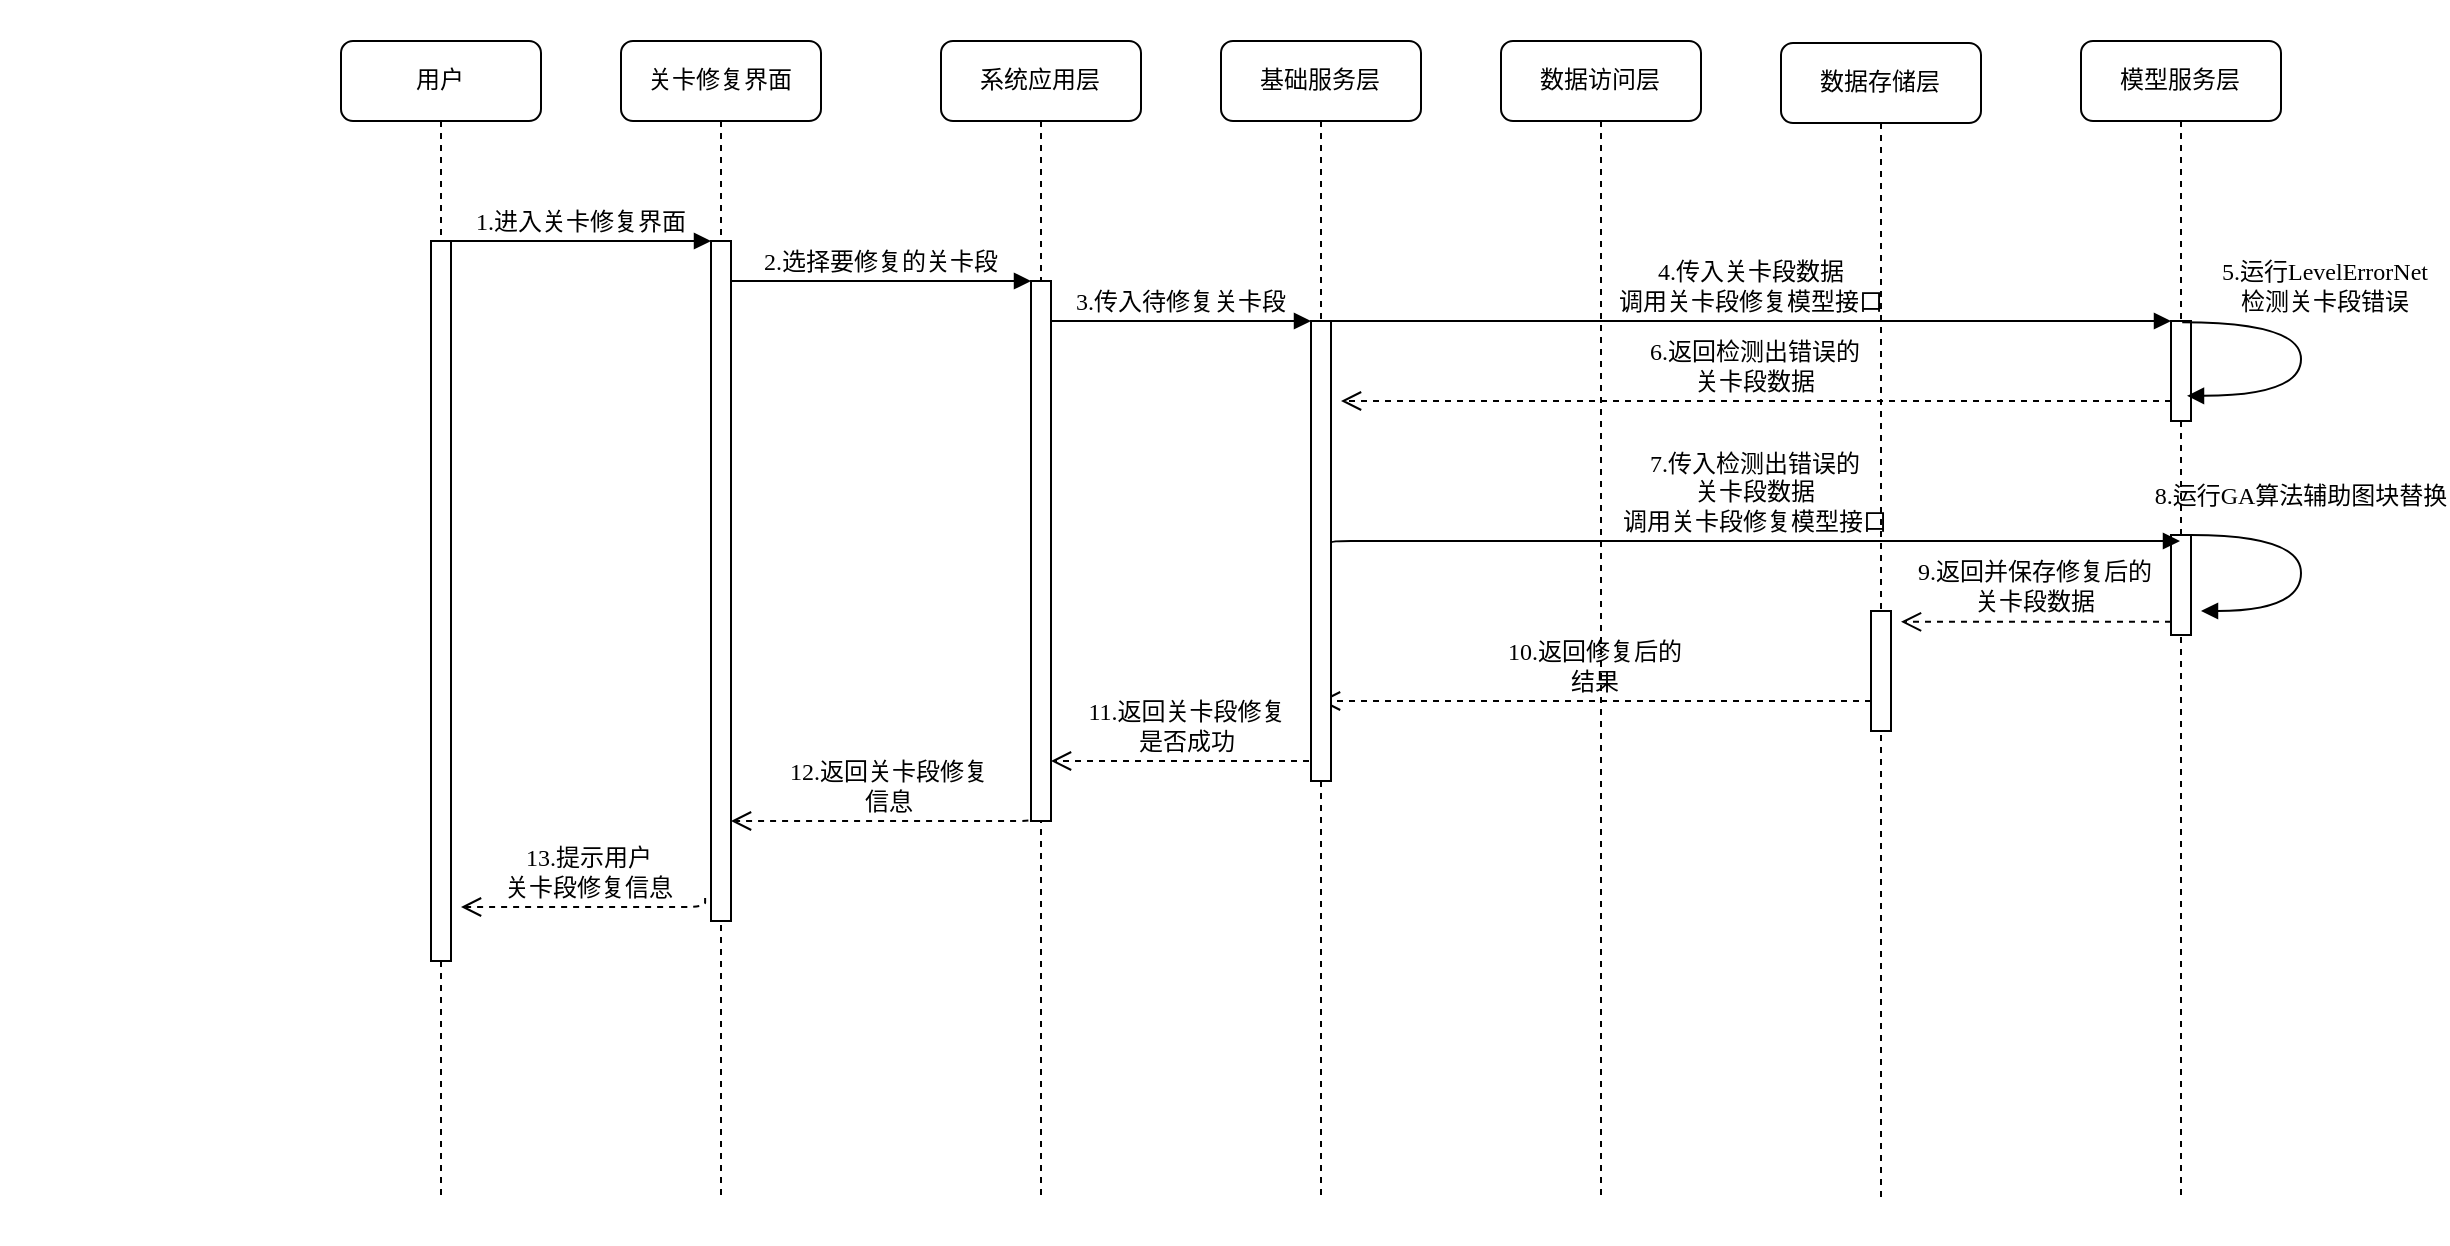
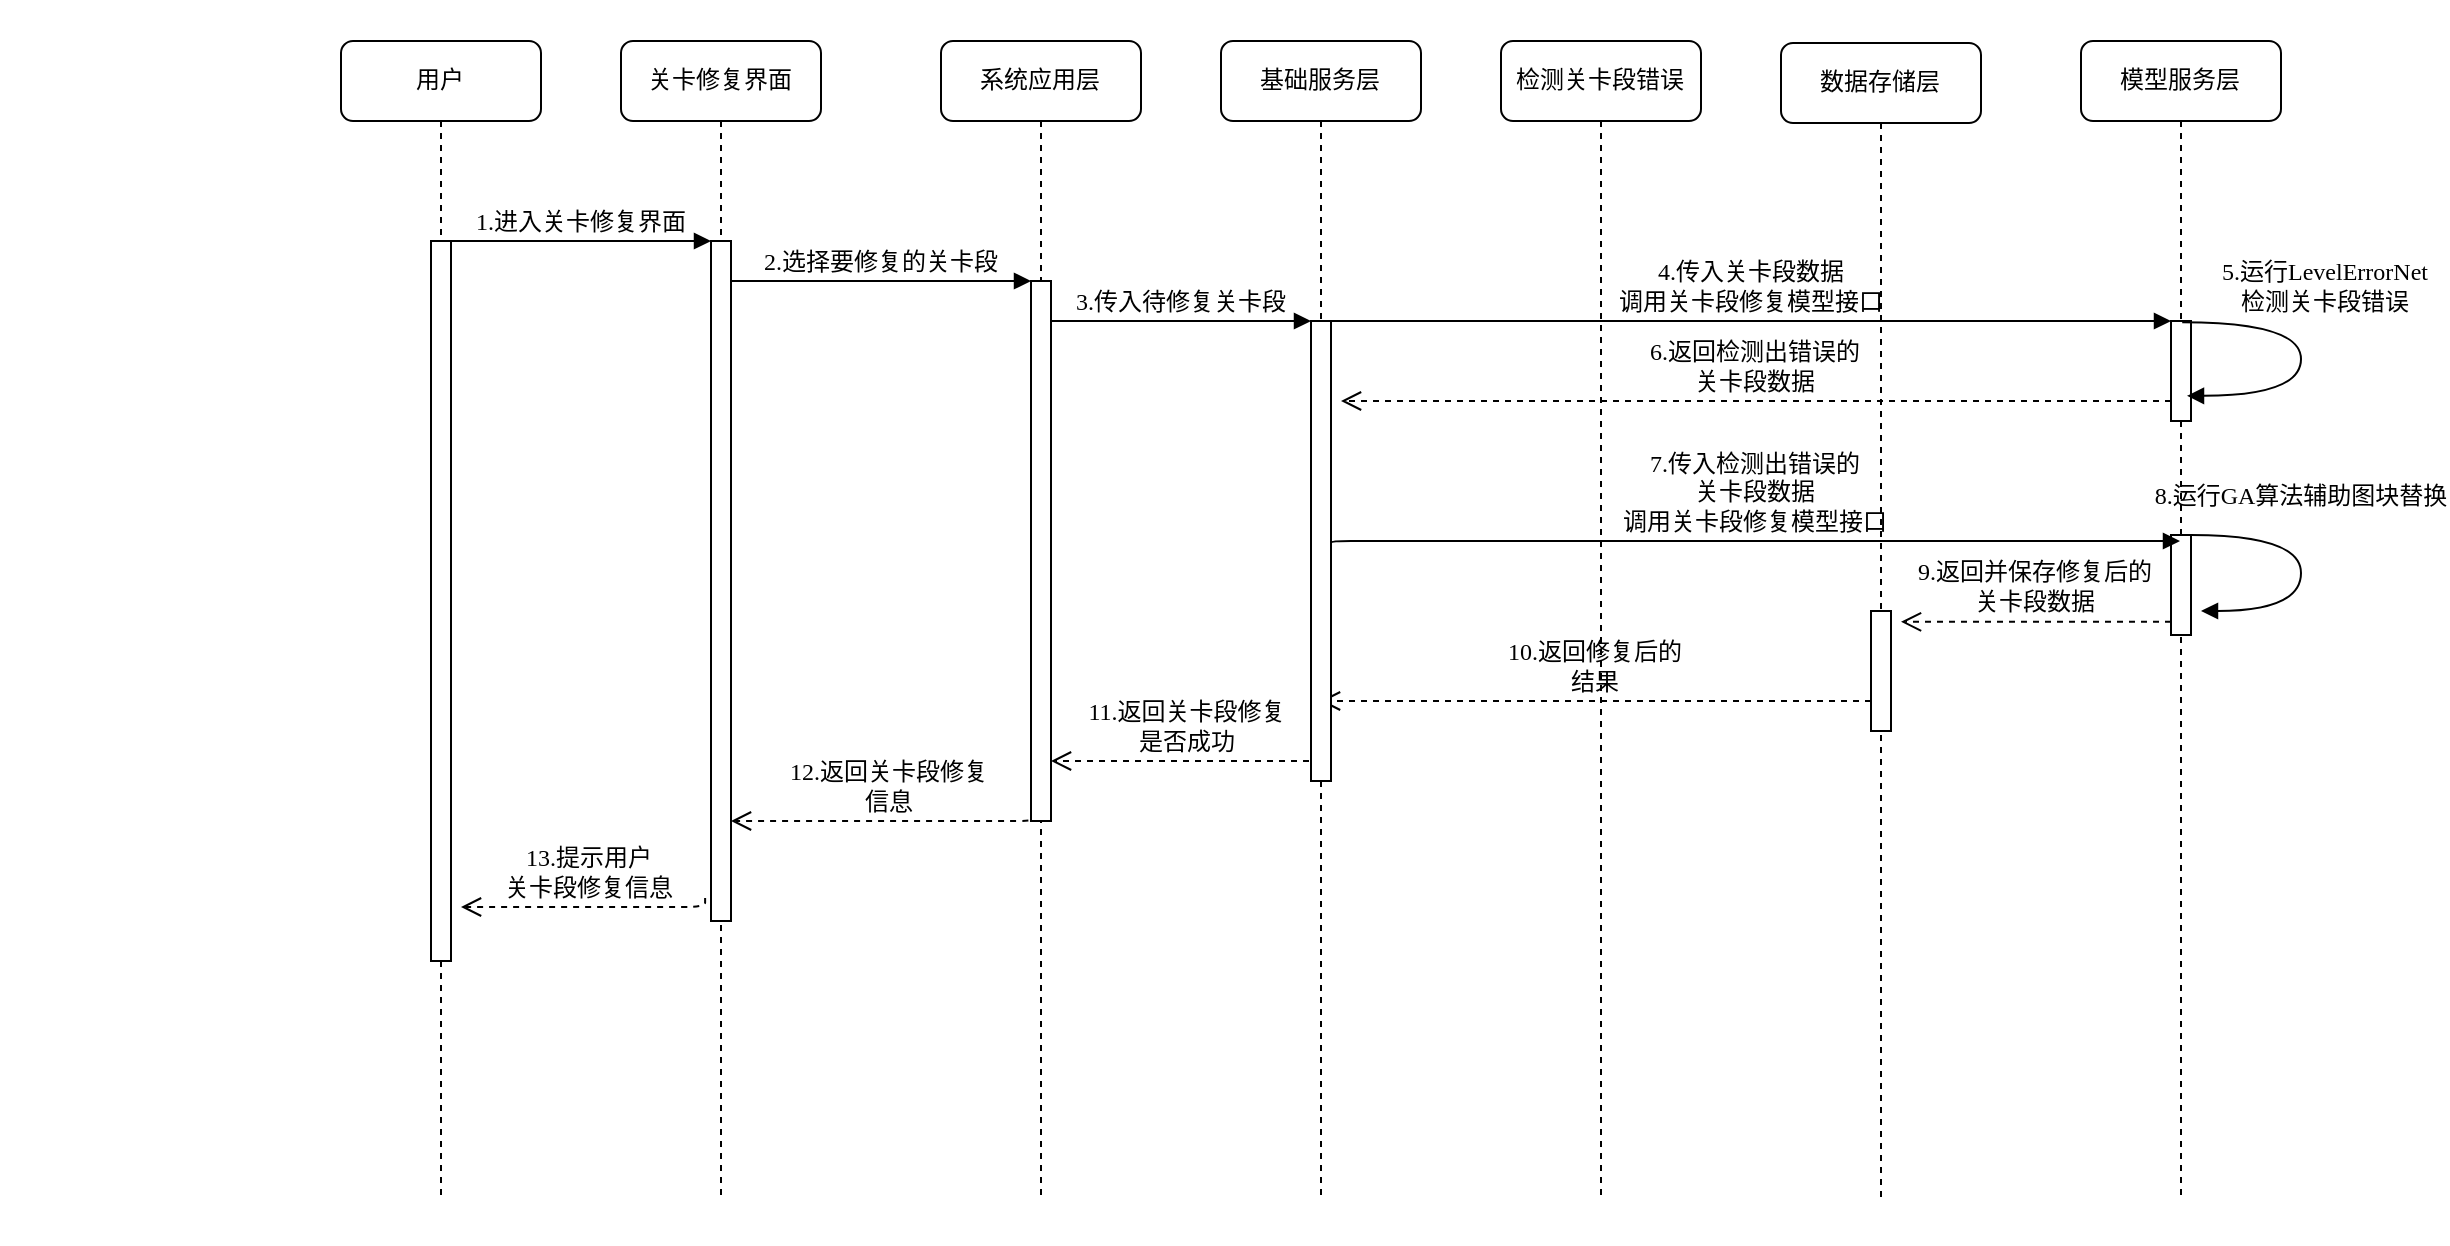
(1601, 81) -> (1601, 81)
